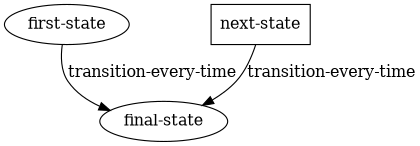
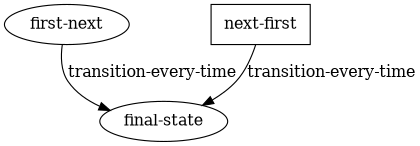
(67, 25) -> (67, 25)
(261, 25) -> (261, 25)
